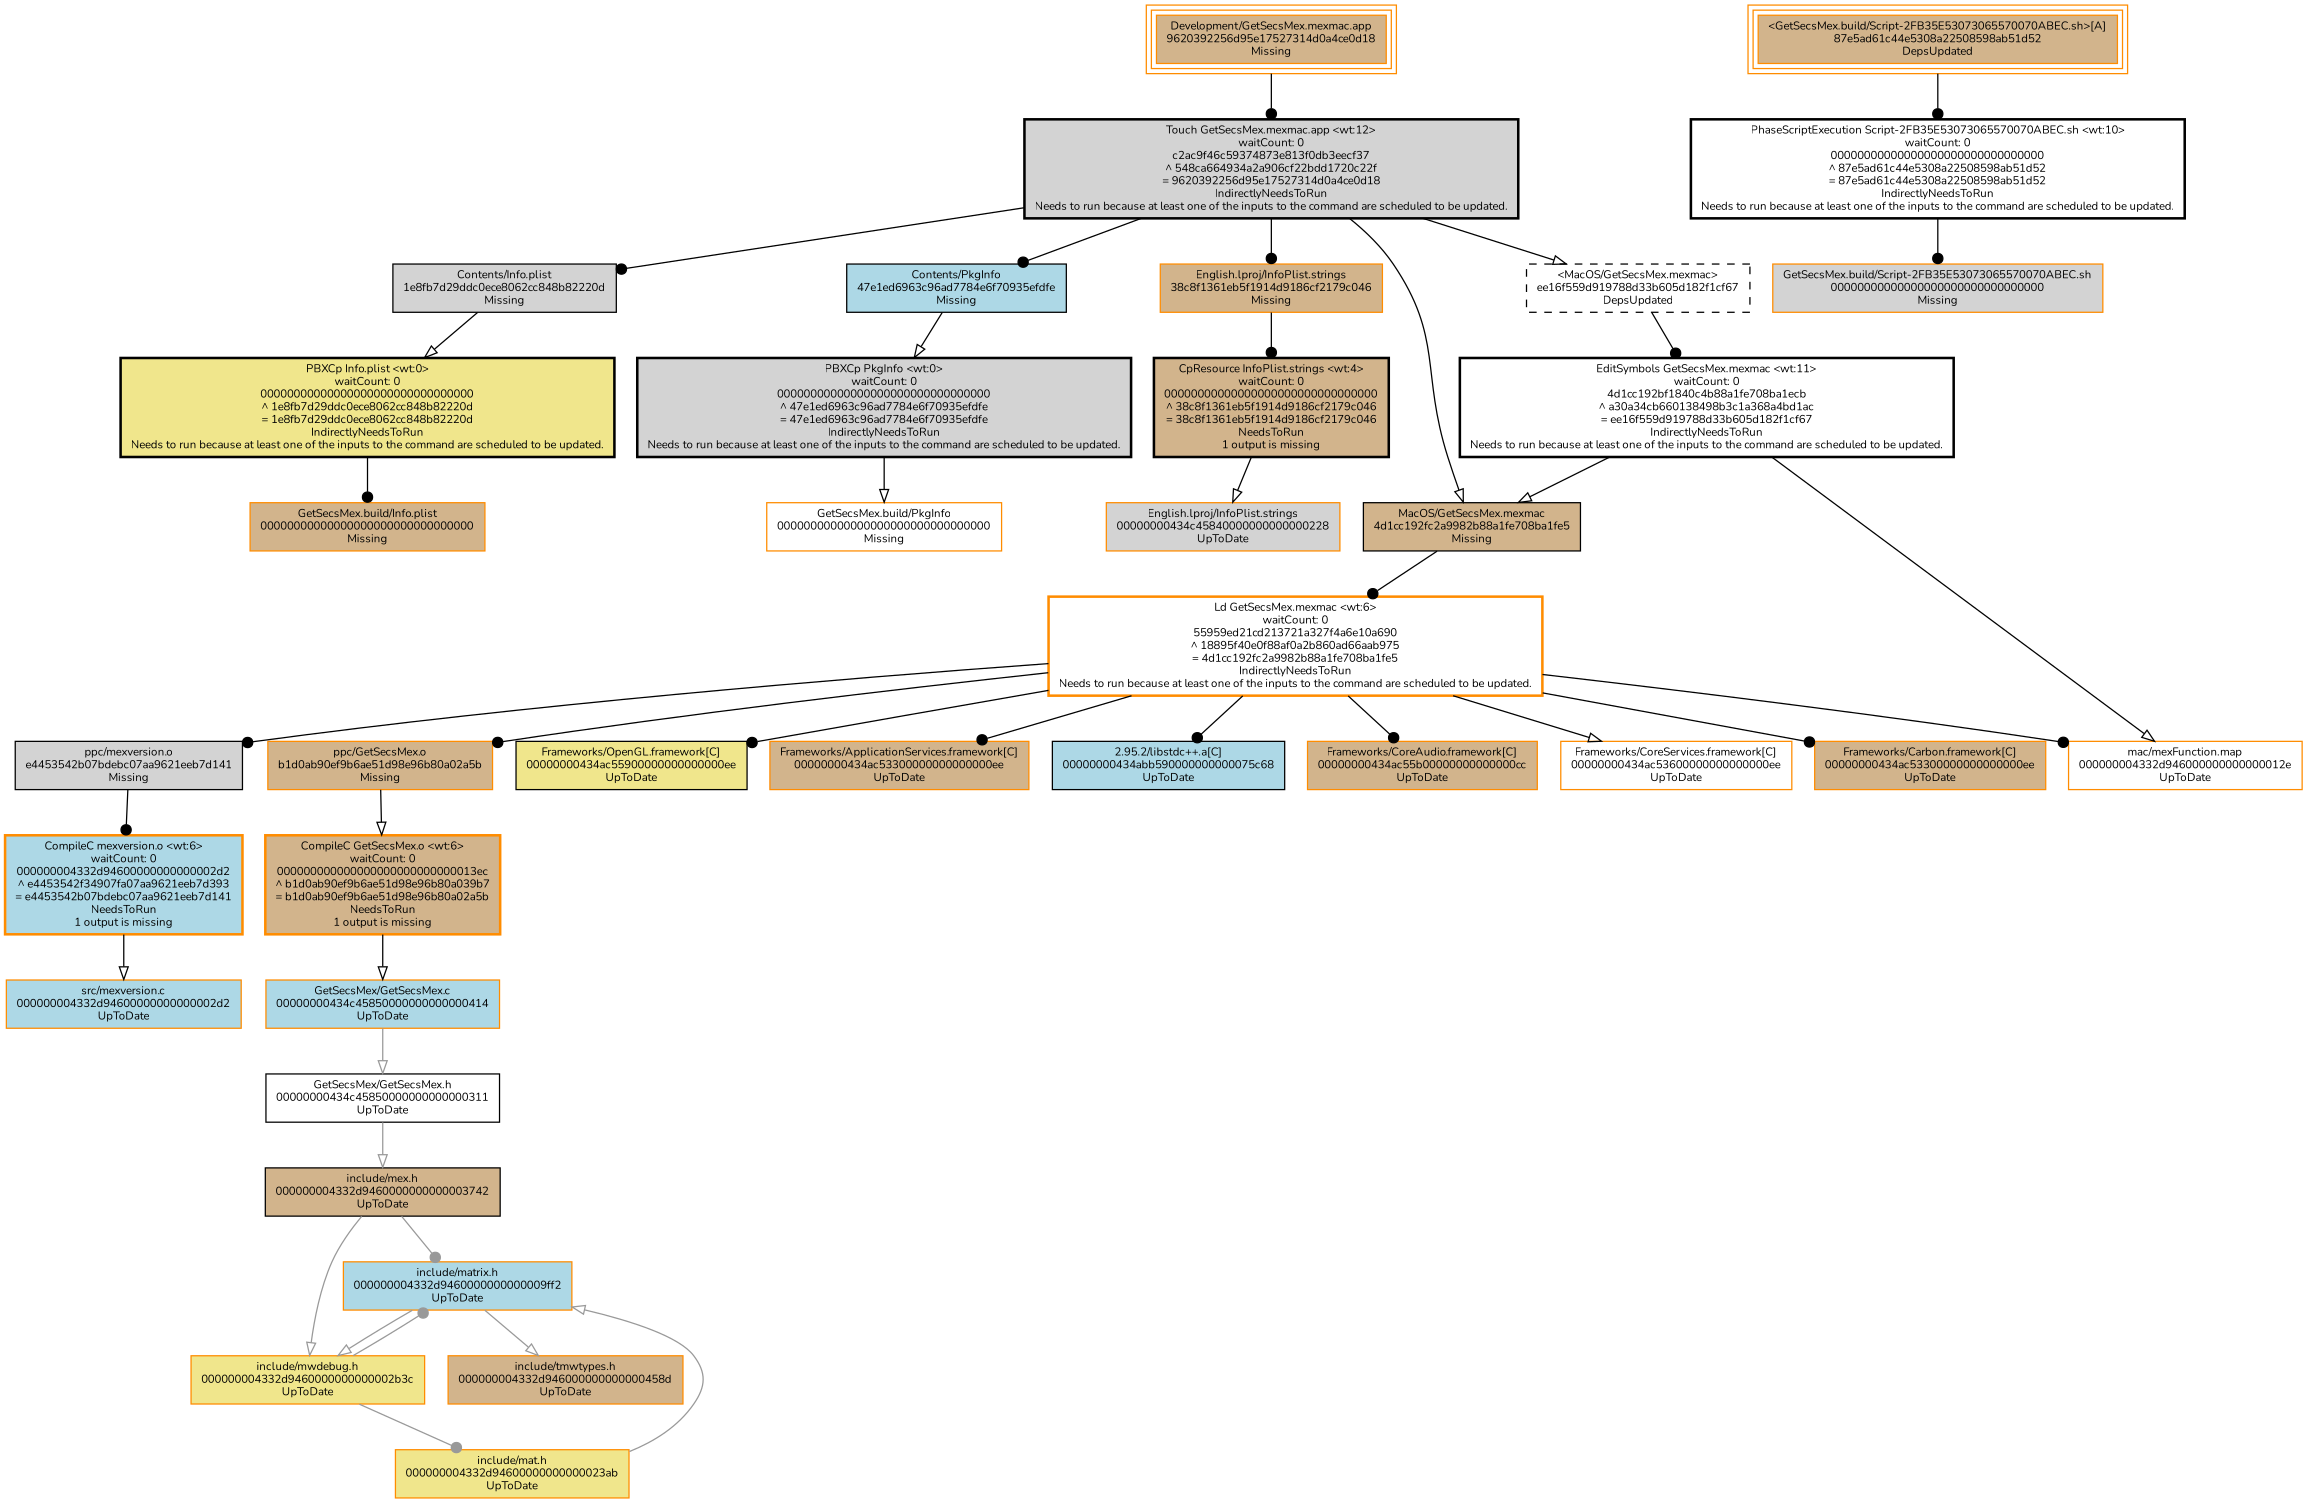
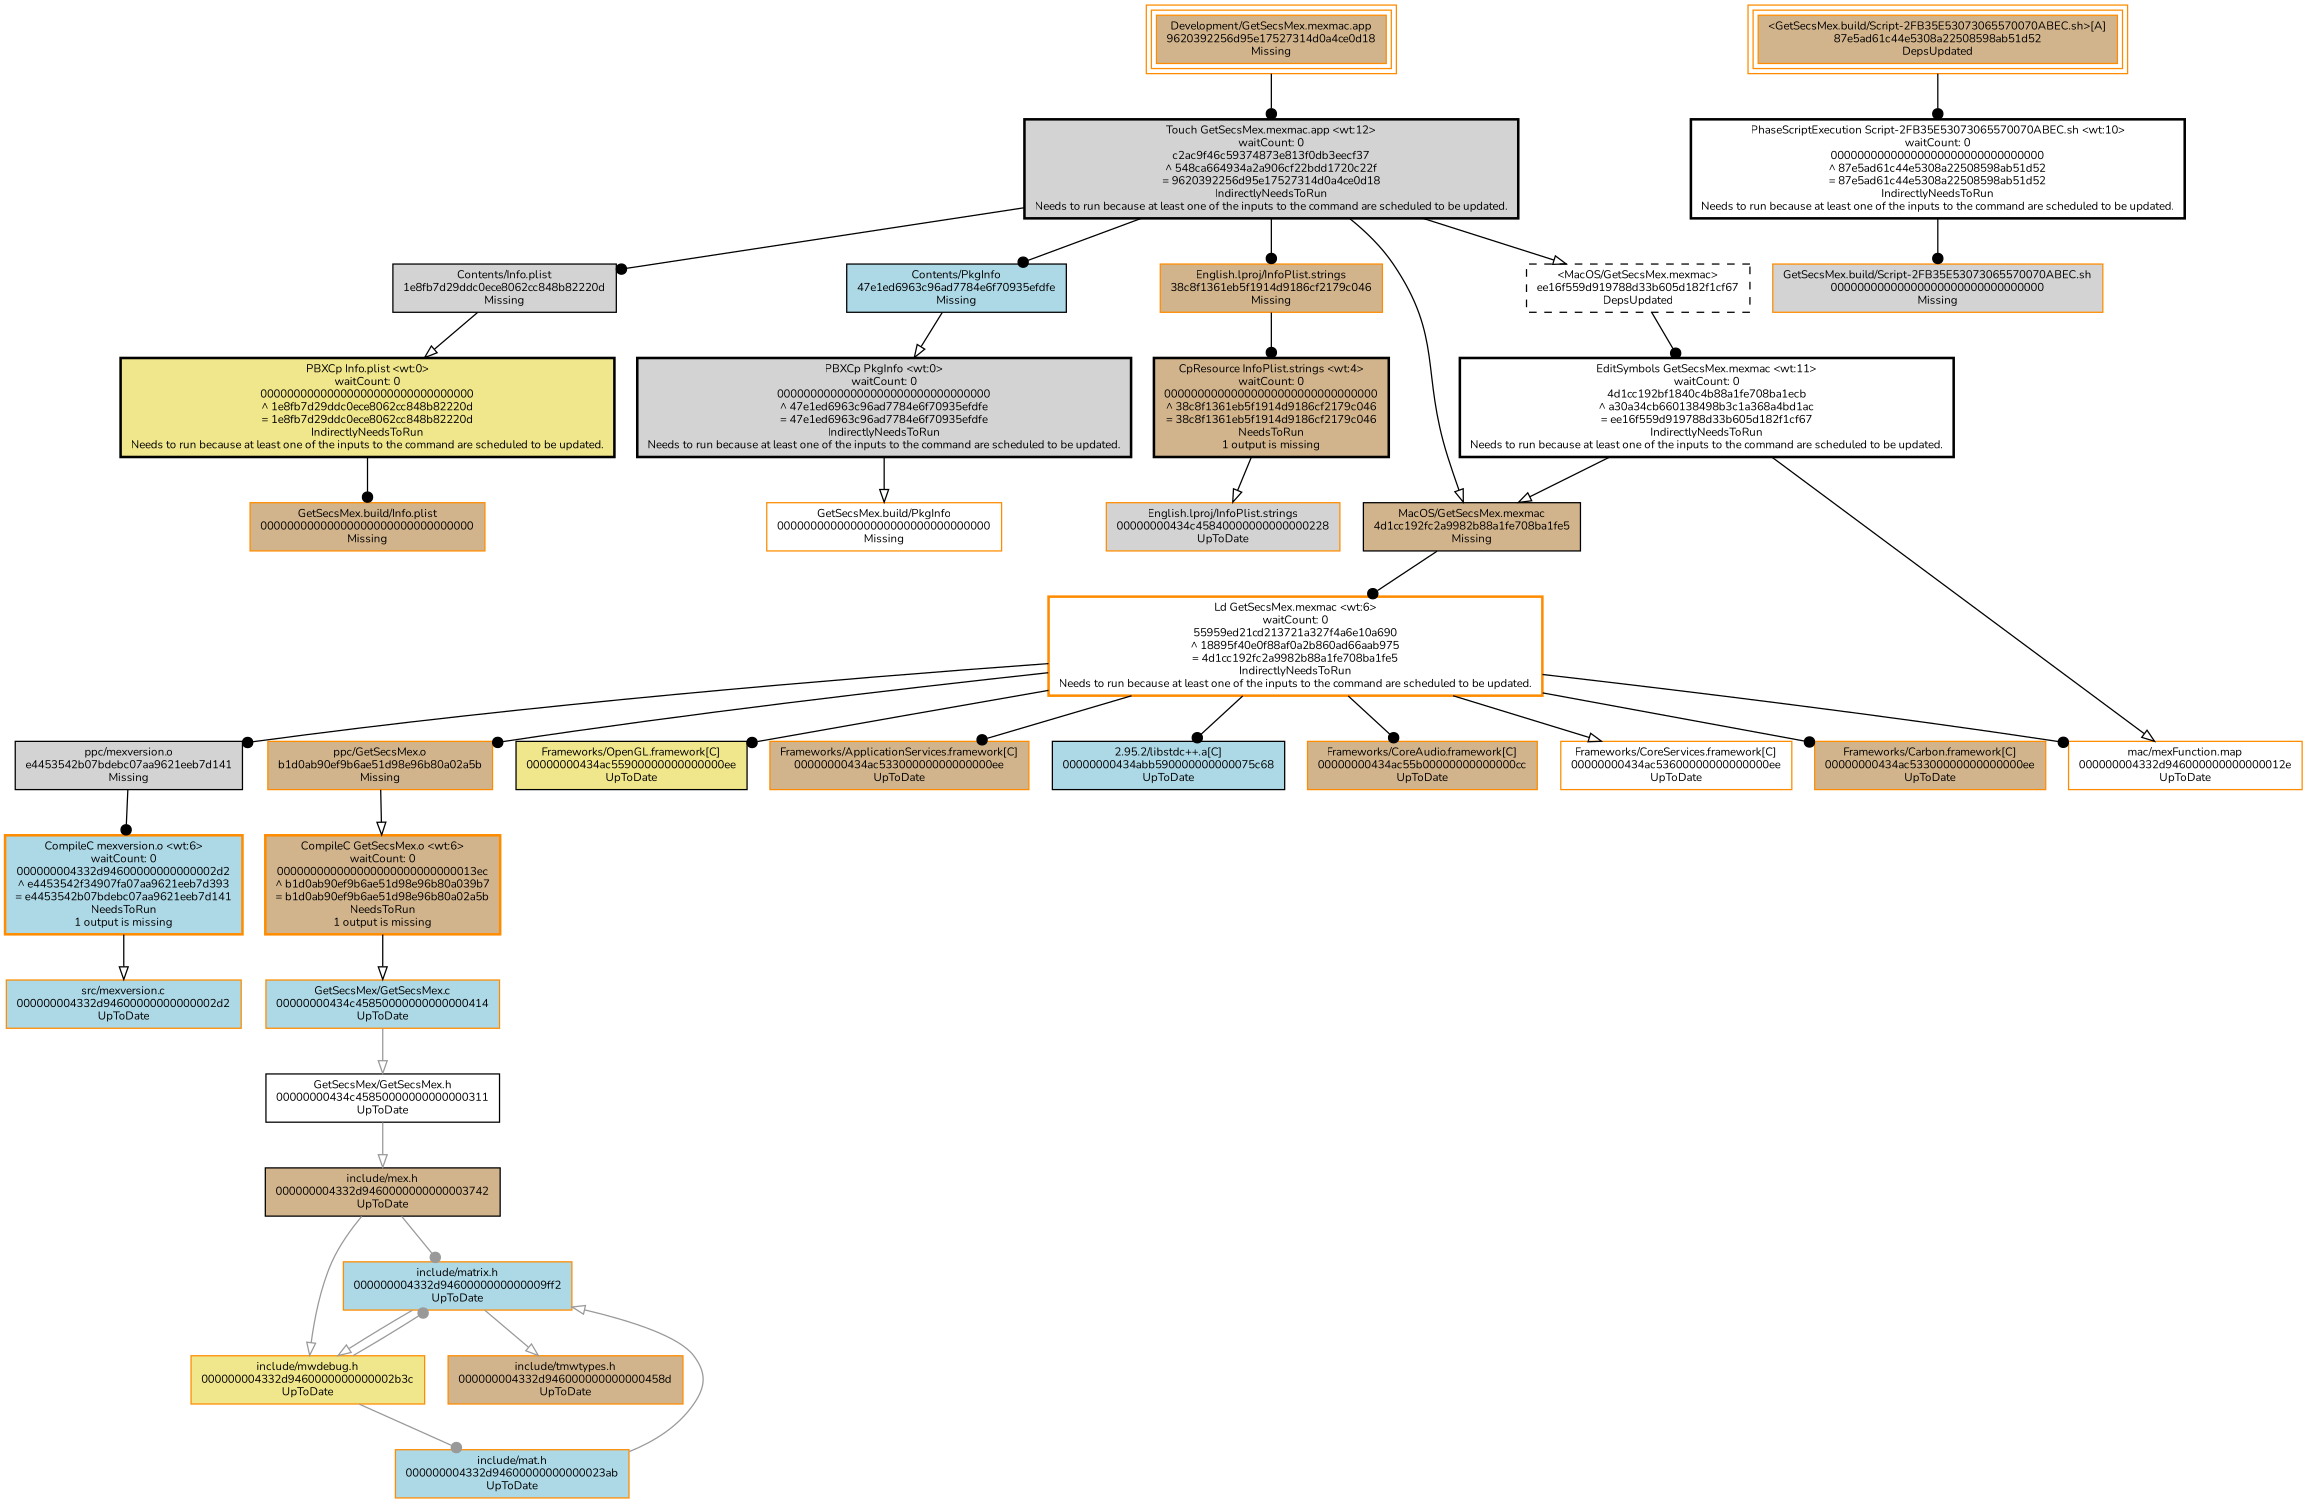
(512, 1474) -> (512, 1474)
